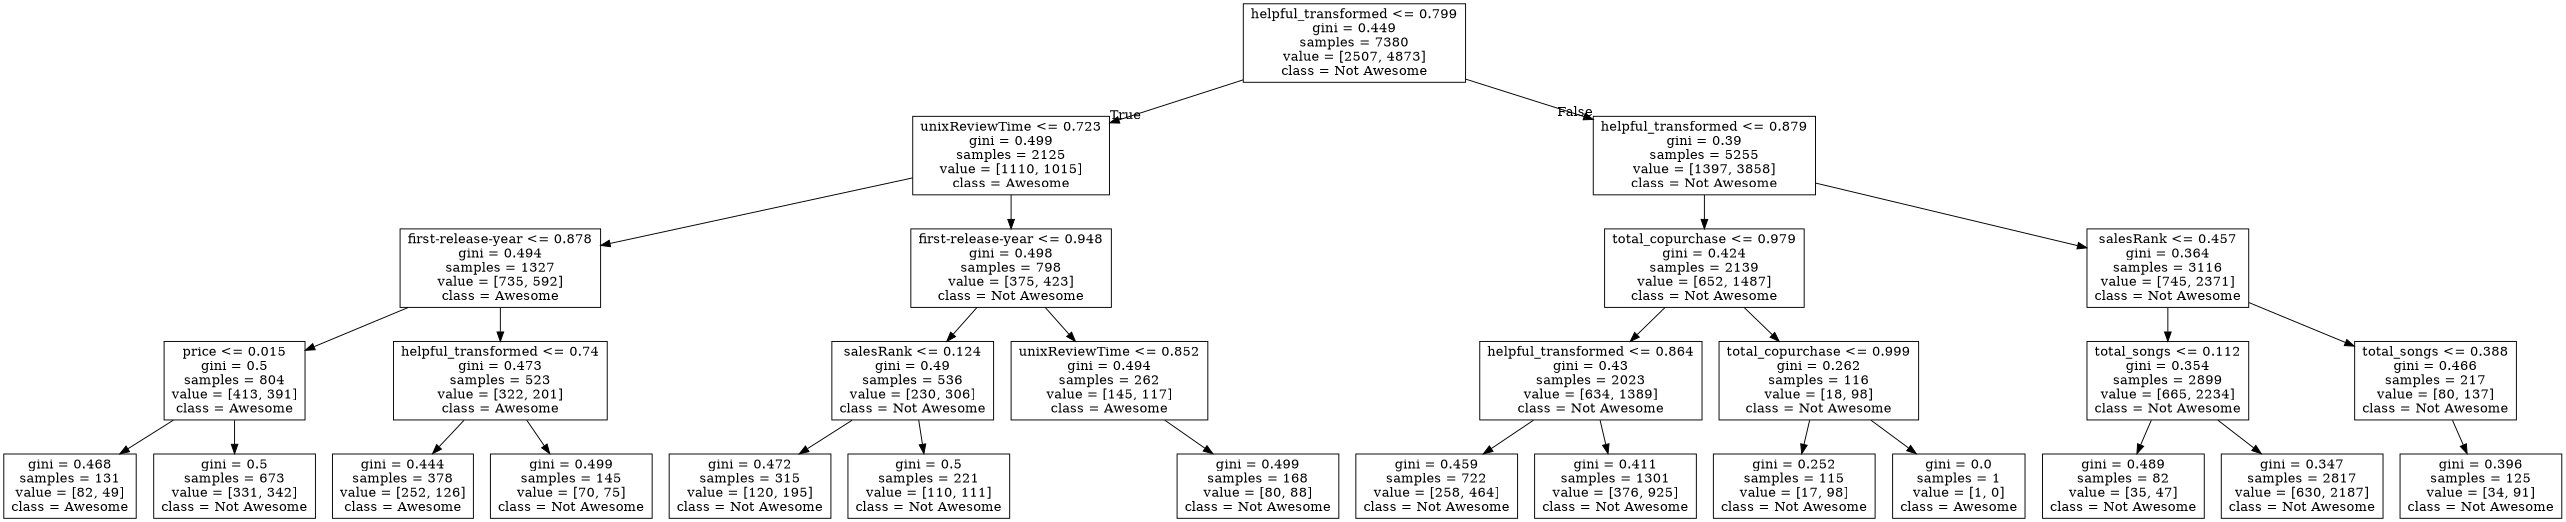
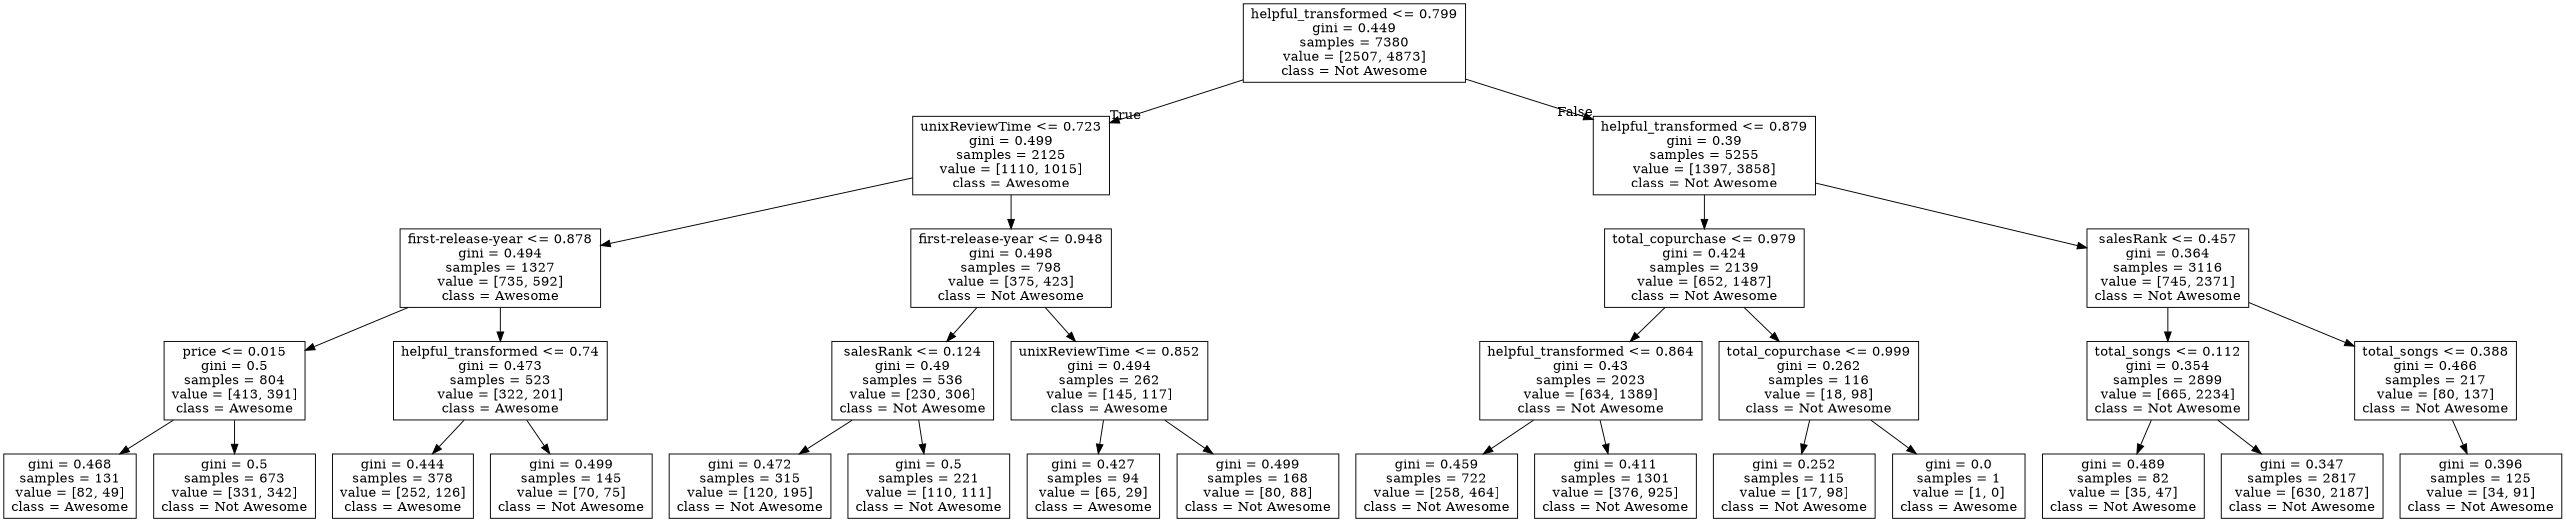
none -> (1093, 486)
